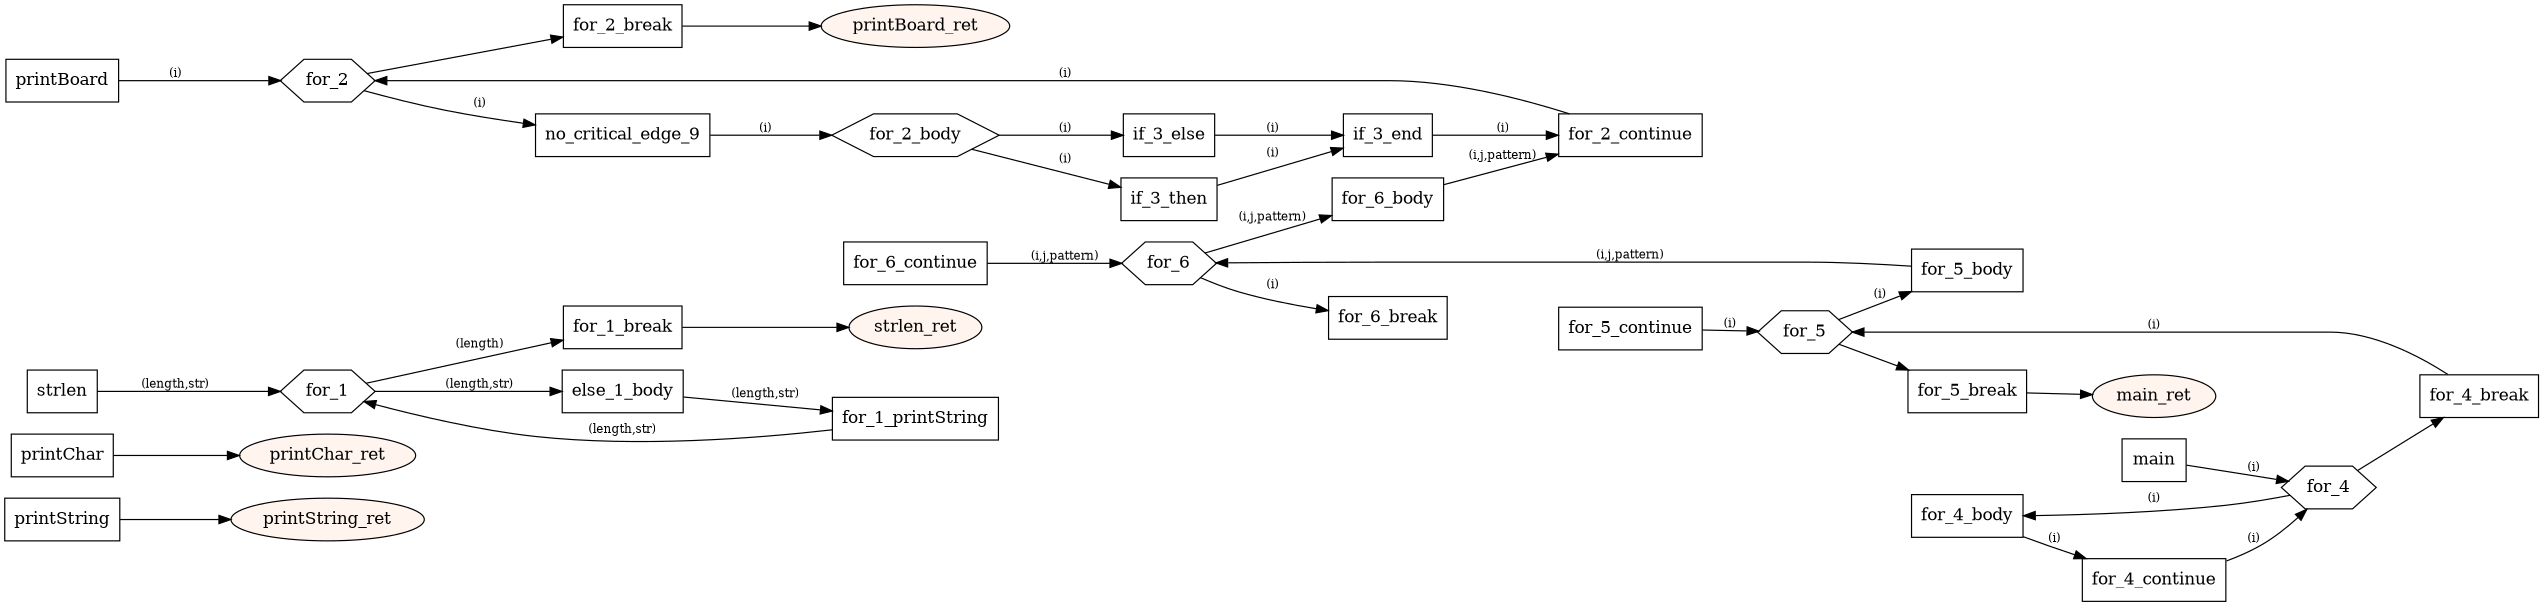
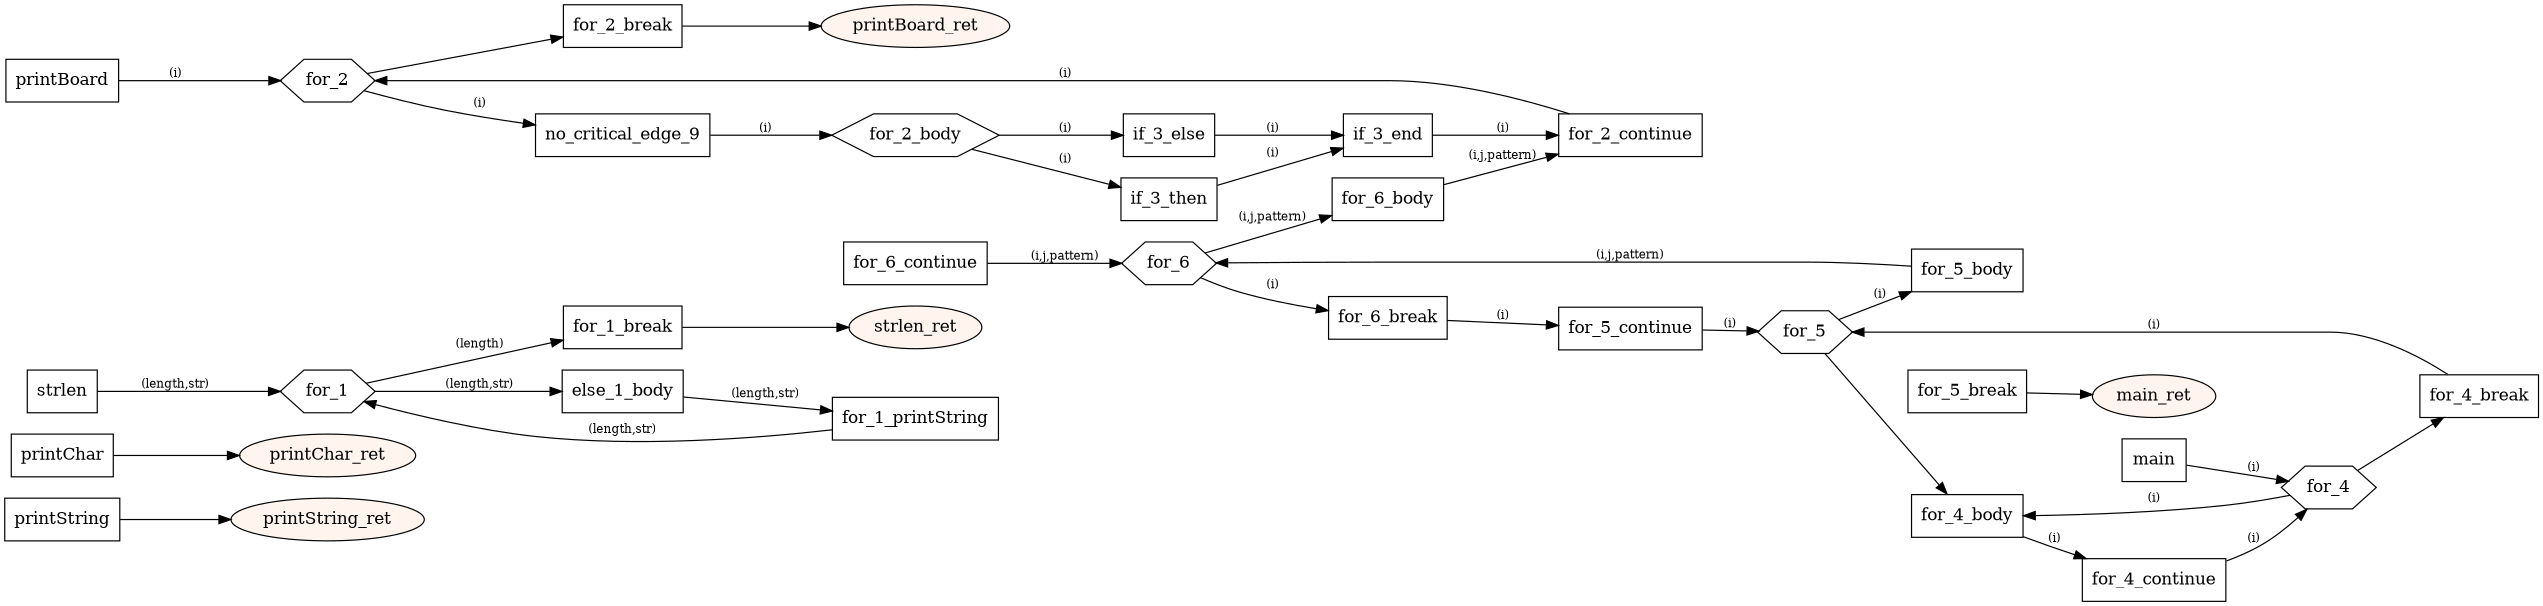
none -> (1497, 323)
(1868, 355) -> (1882, 419)
